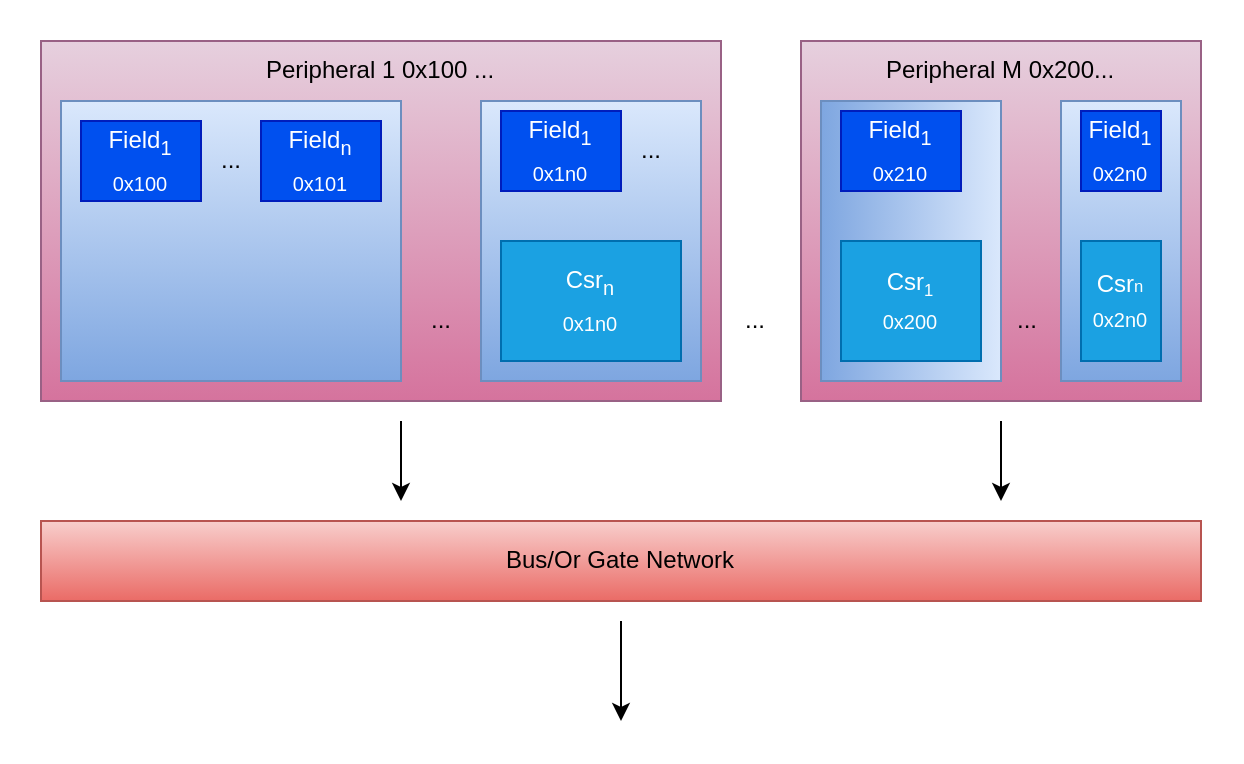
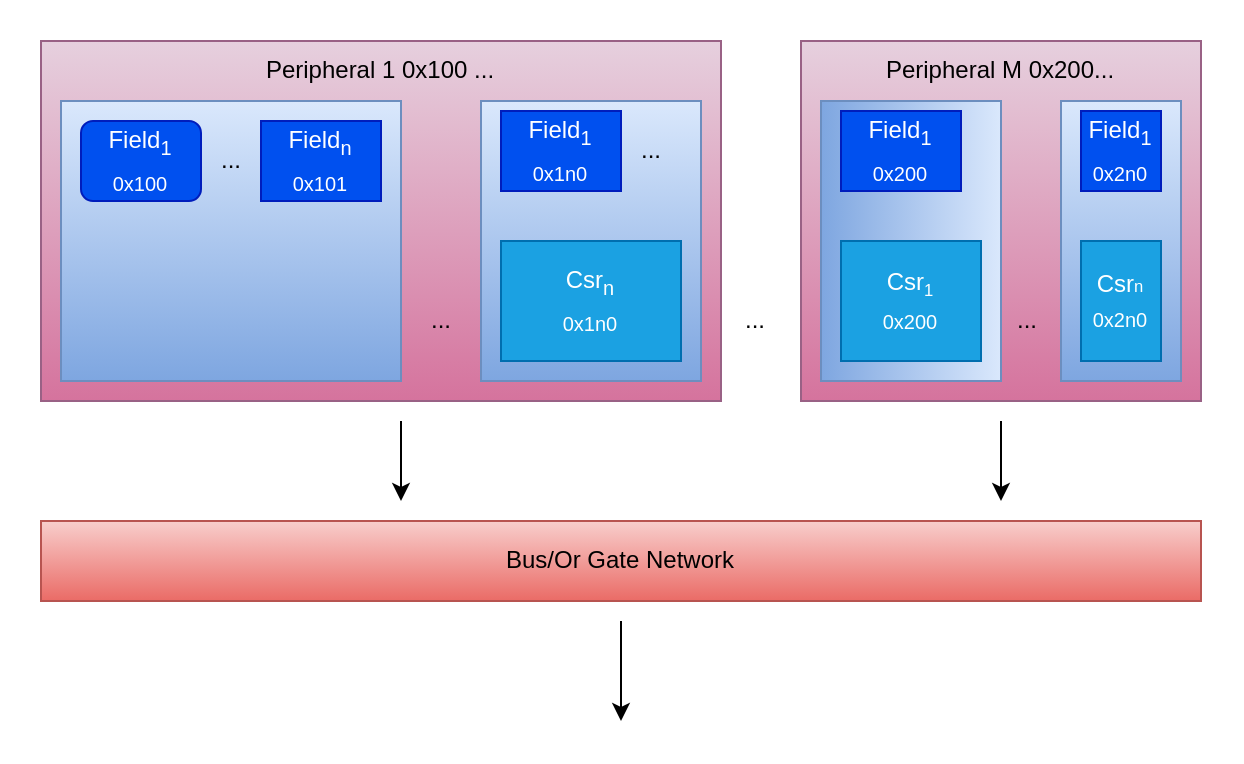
(901, 151) -> (901, 151)
(141, 161) -> (141, 161)
